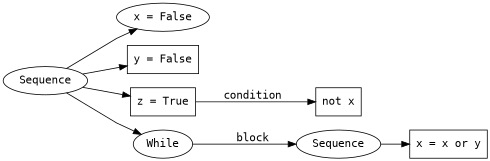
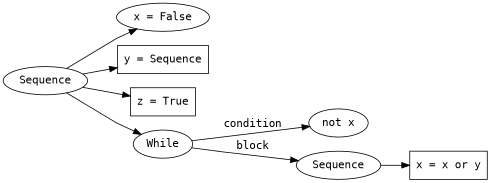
(163, 60) -> (163, 60)
(252, 102) -> (247, 134)
(339, 102) -> (339, 123)
